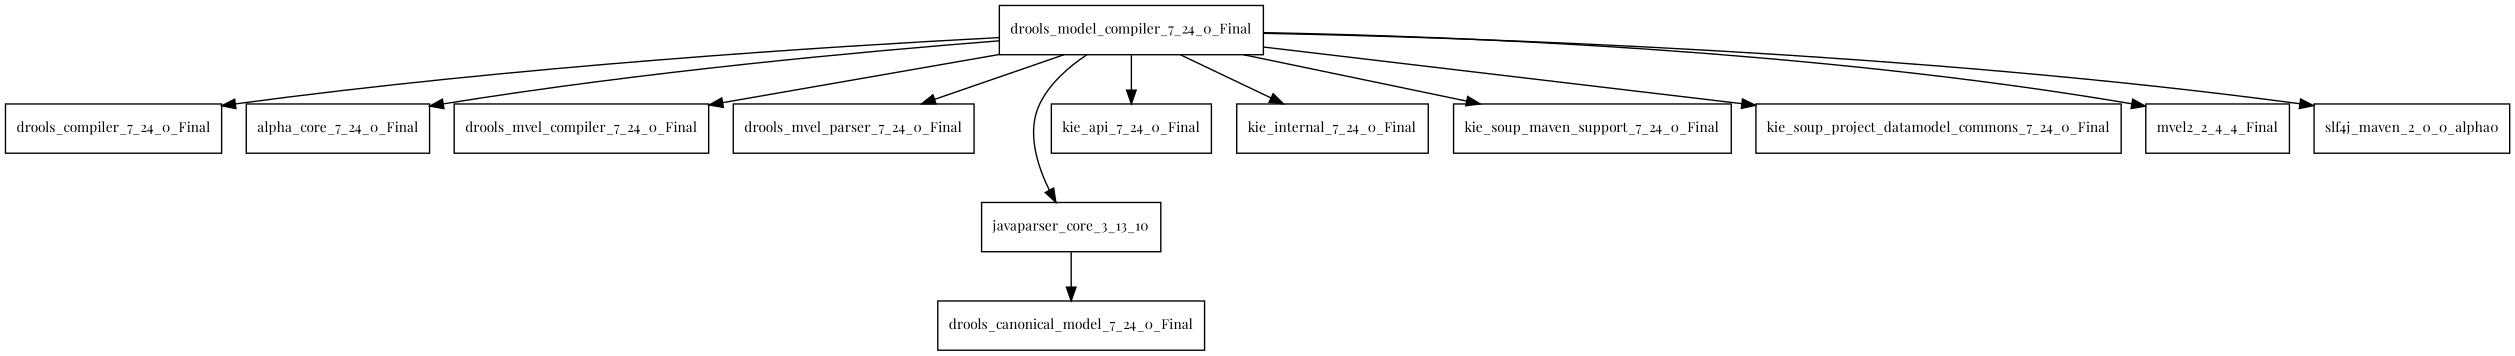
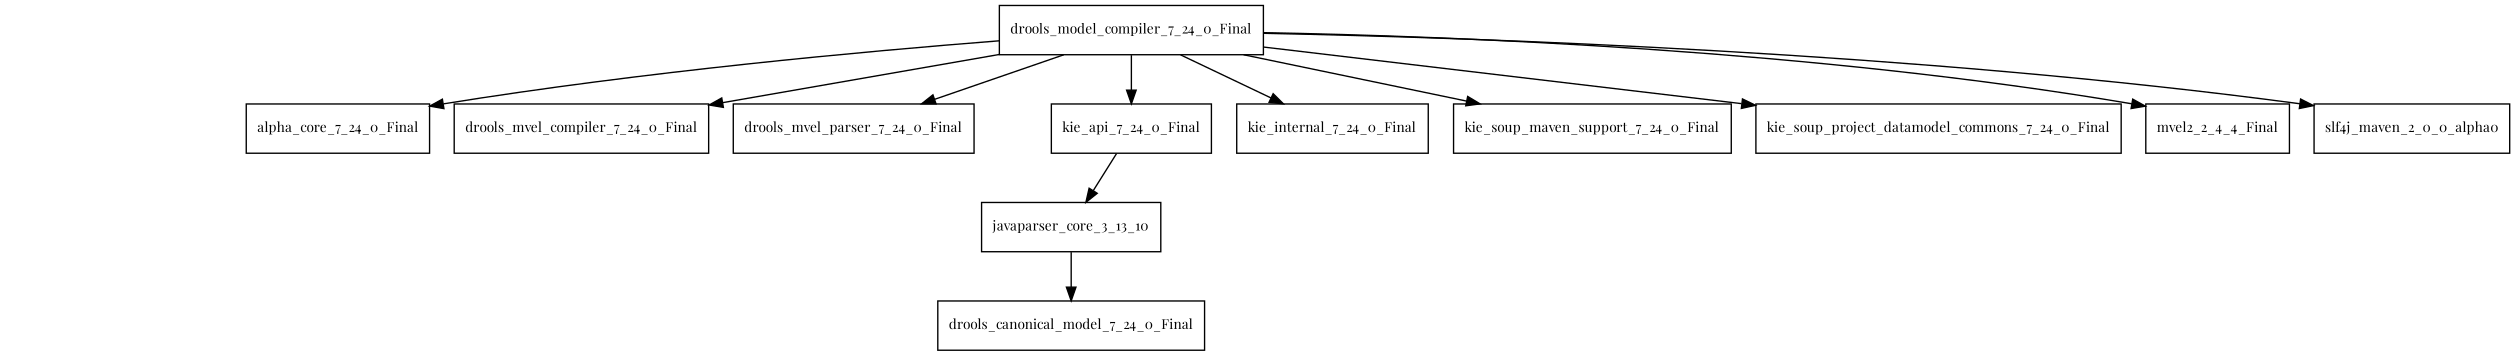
(1036, 114) -> (1105, 172)
(114, 129) -> none
